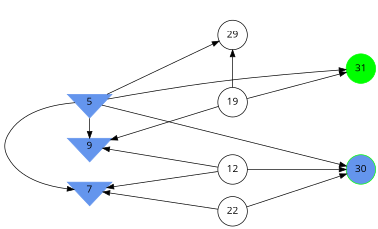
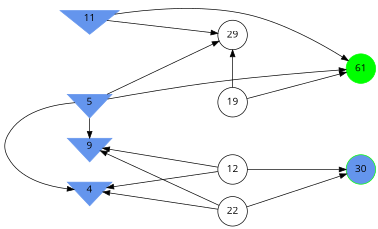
none -> (90, 19)
(361, 69) -> (361, 69)
(160, 124) -> (171, 183)
(221, 135) -> none
(90, 190) -> (90, 190)
